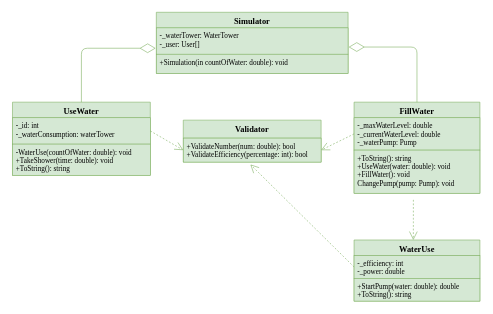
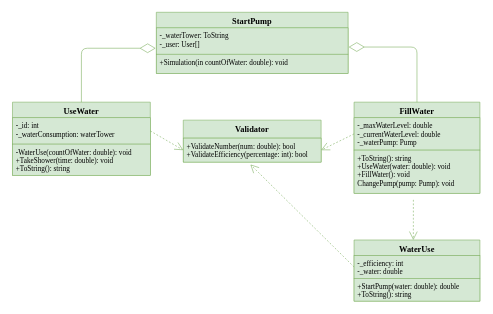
(252, 21) -> (252, 21)
(206, 36) -> (201, 36)
(387, 264) -> (387, 264)
